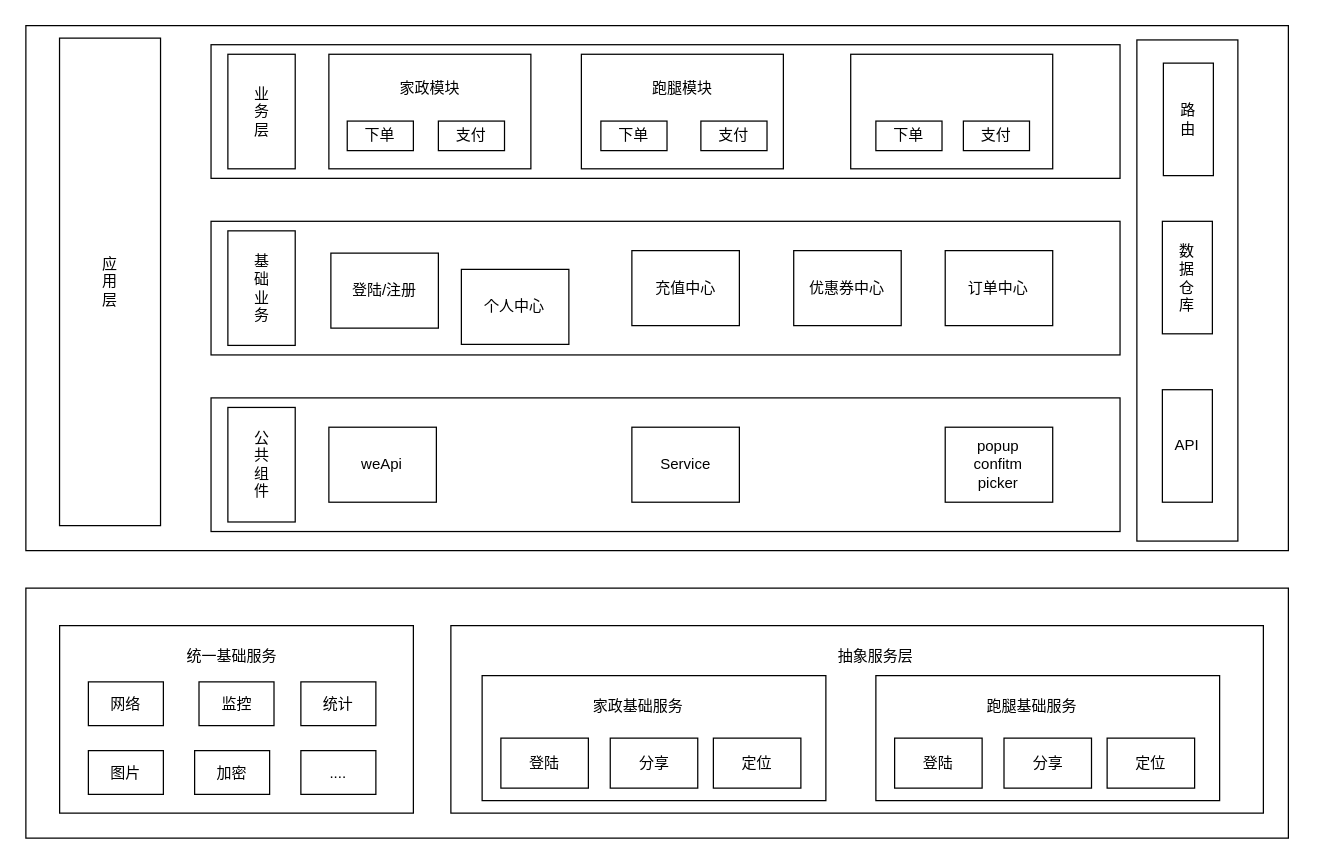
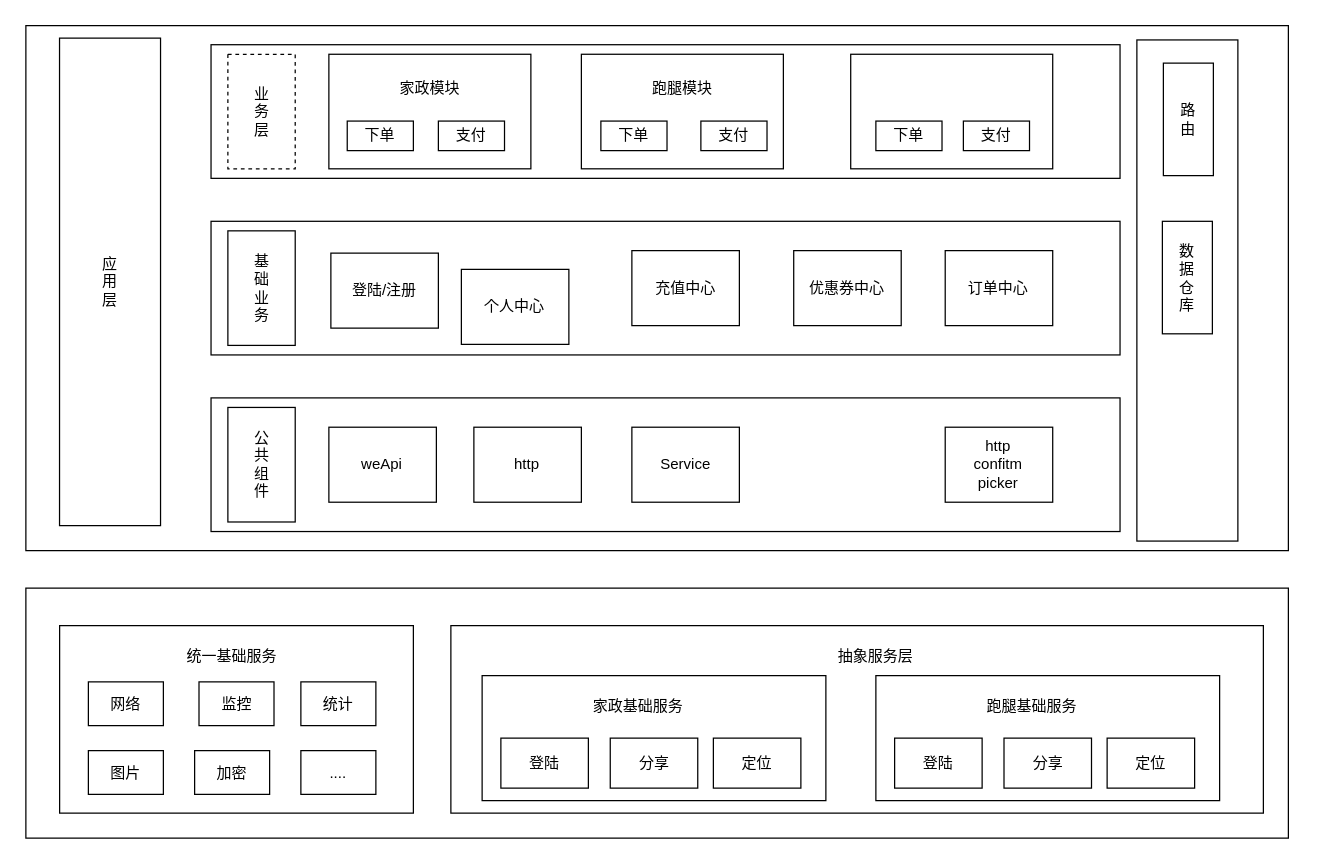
(261, 112) -> (261, 112)
(1187, 446) -> none
(998, 464) -> (998, 464)
none -> (527, 465)
